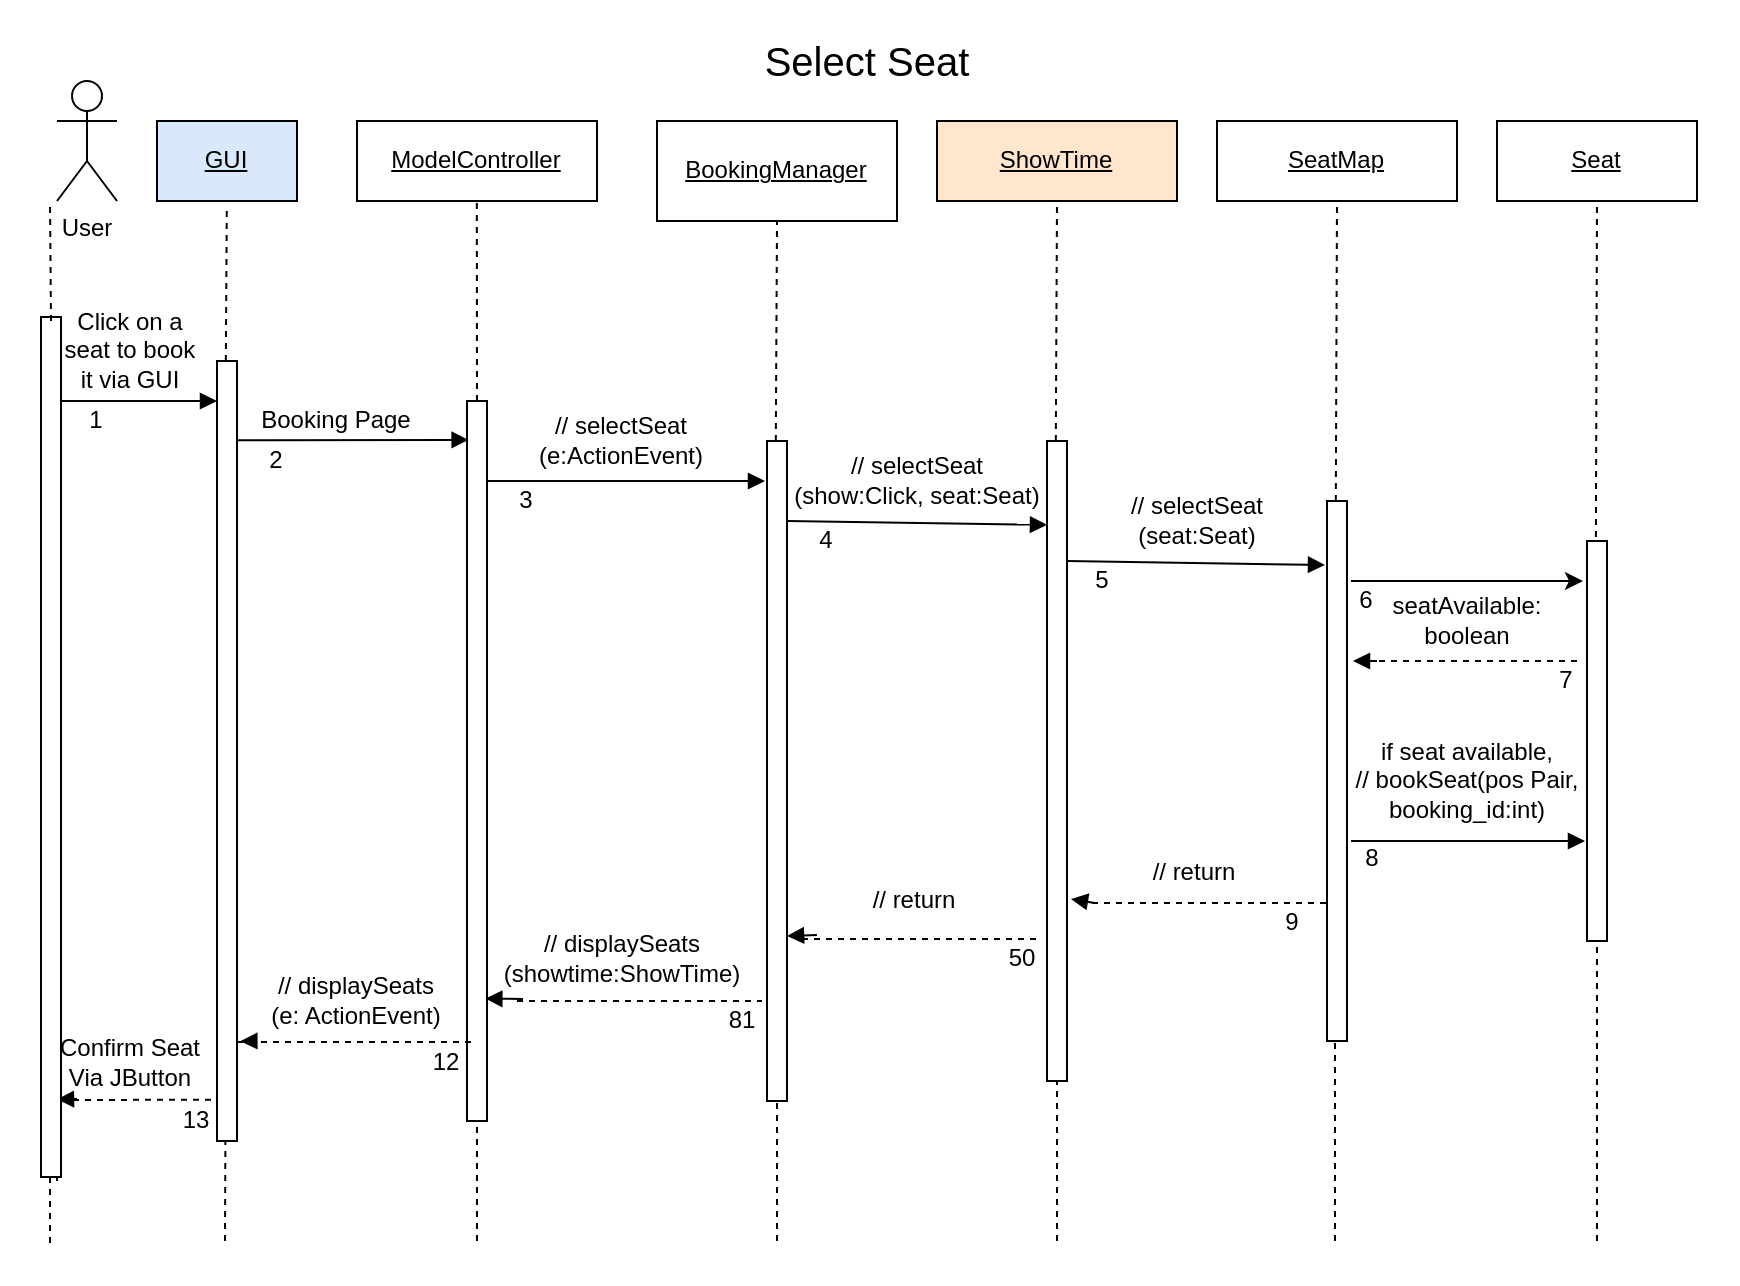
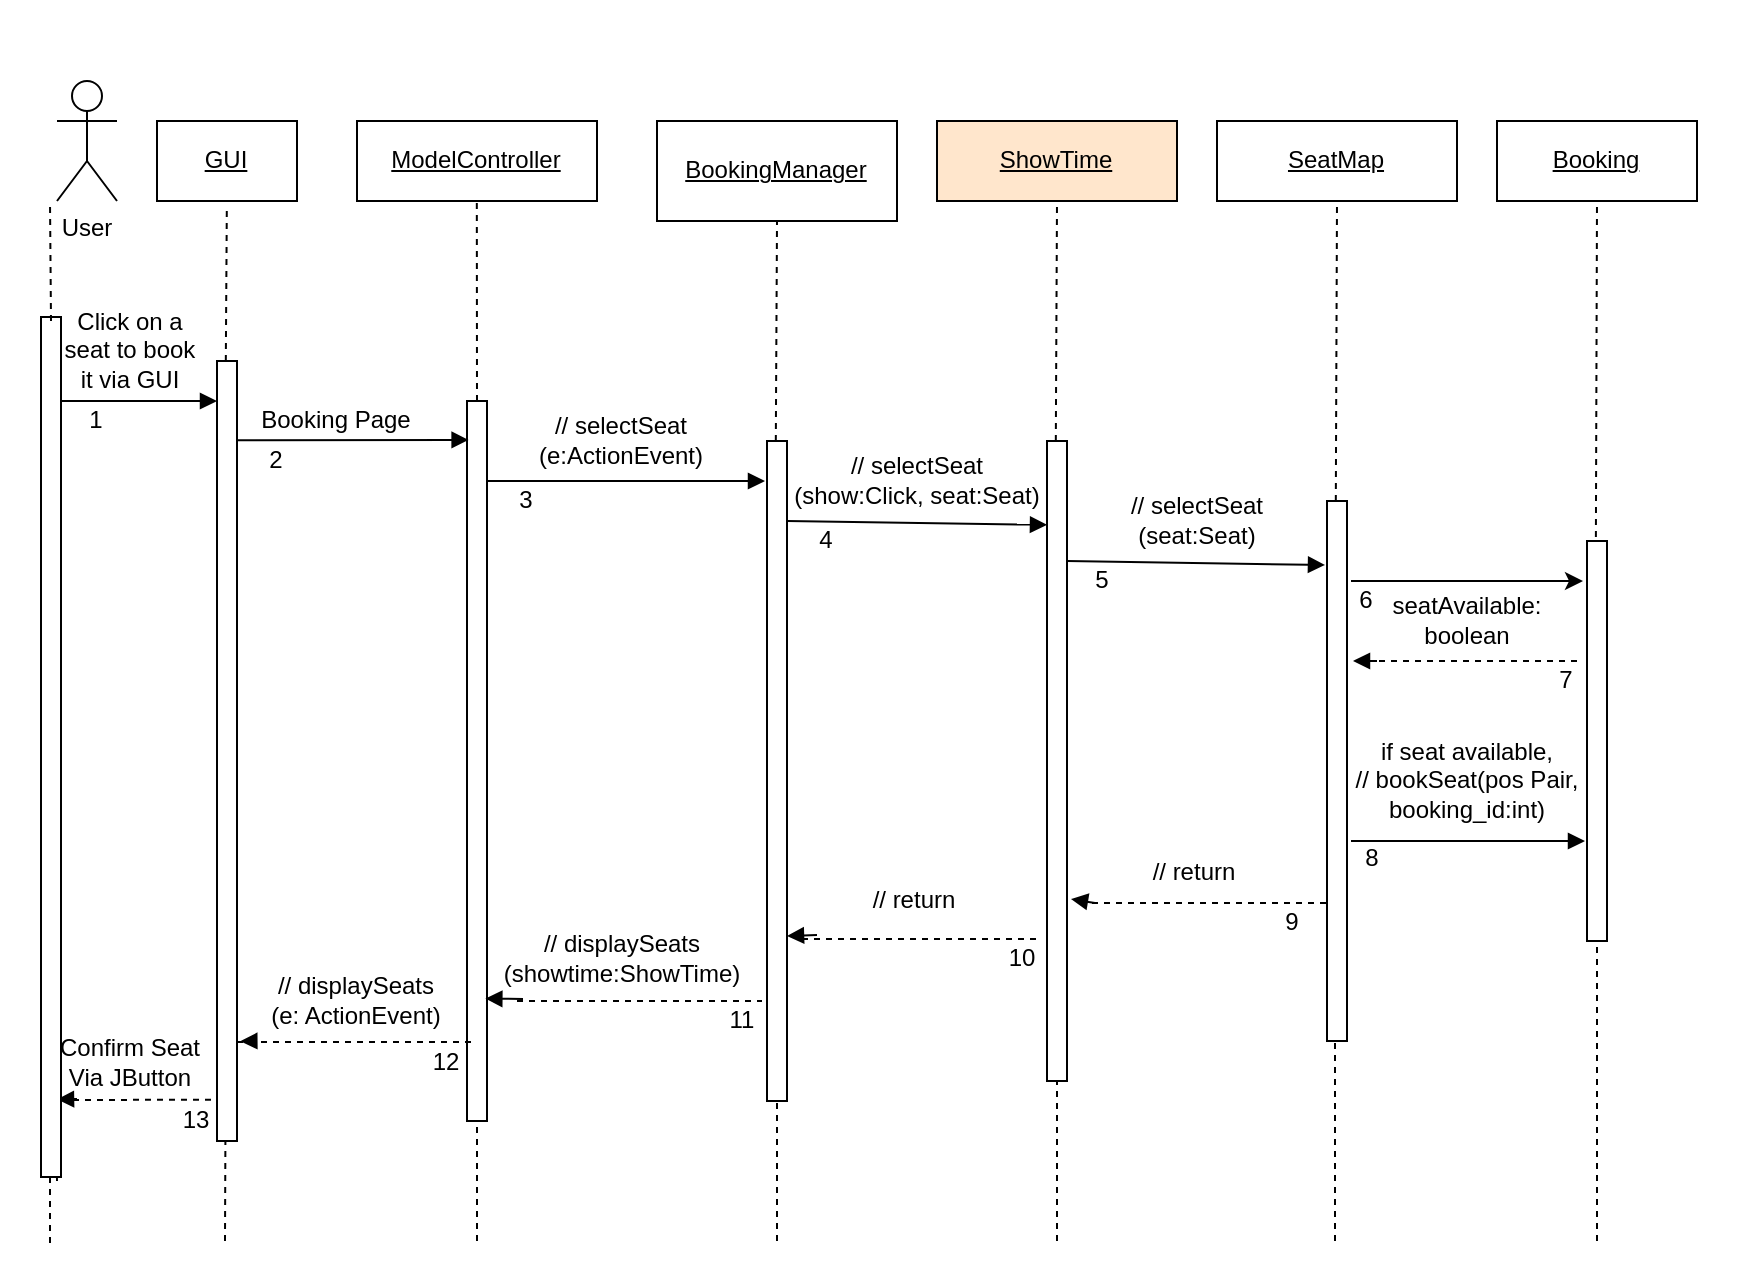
(868, 61) -> none
(227, 161) -> (227, 161)
(1597, 161) -> (1597, 161)
(1023, 959) -> (1023, 959)
(743, 1021) -> (743, 1021)
